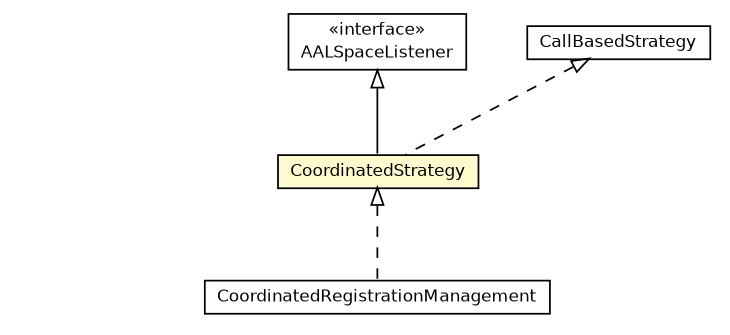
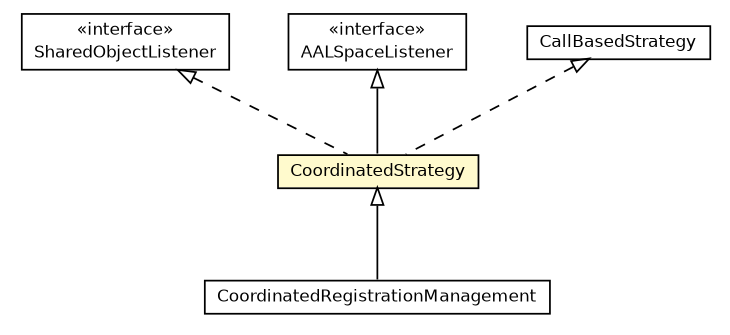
none -> (125, 42)
(377, 243) -> (377, 243)
